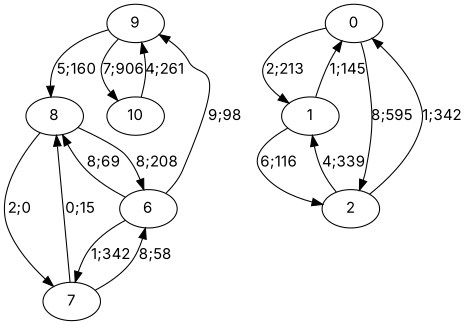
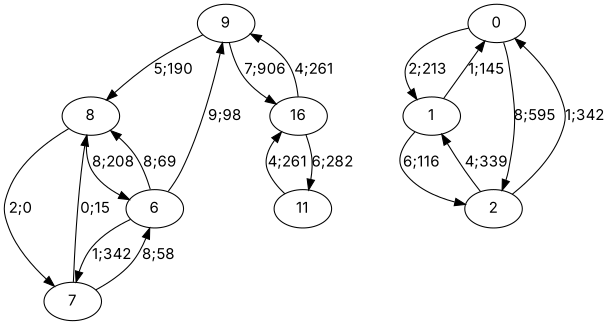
(77, 70) -> (173, 70)
(136, 116) -> (299, 116)
none -> (303, 209)
